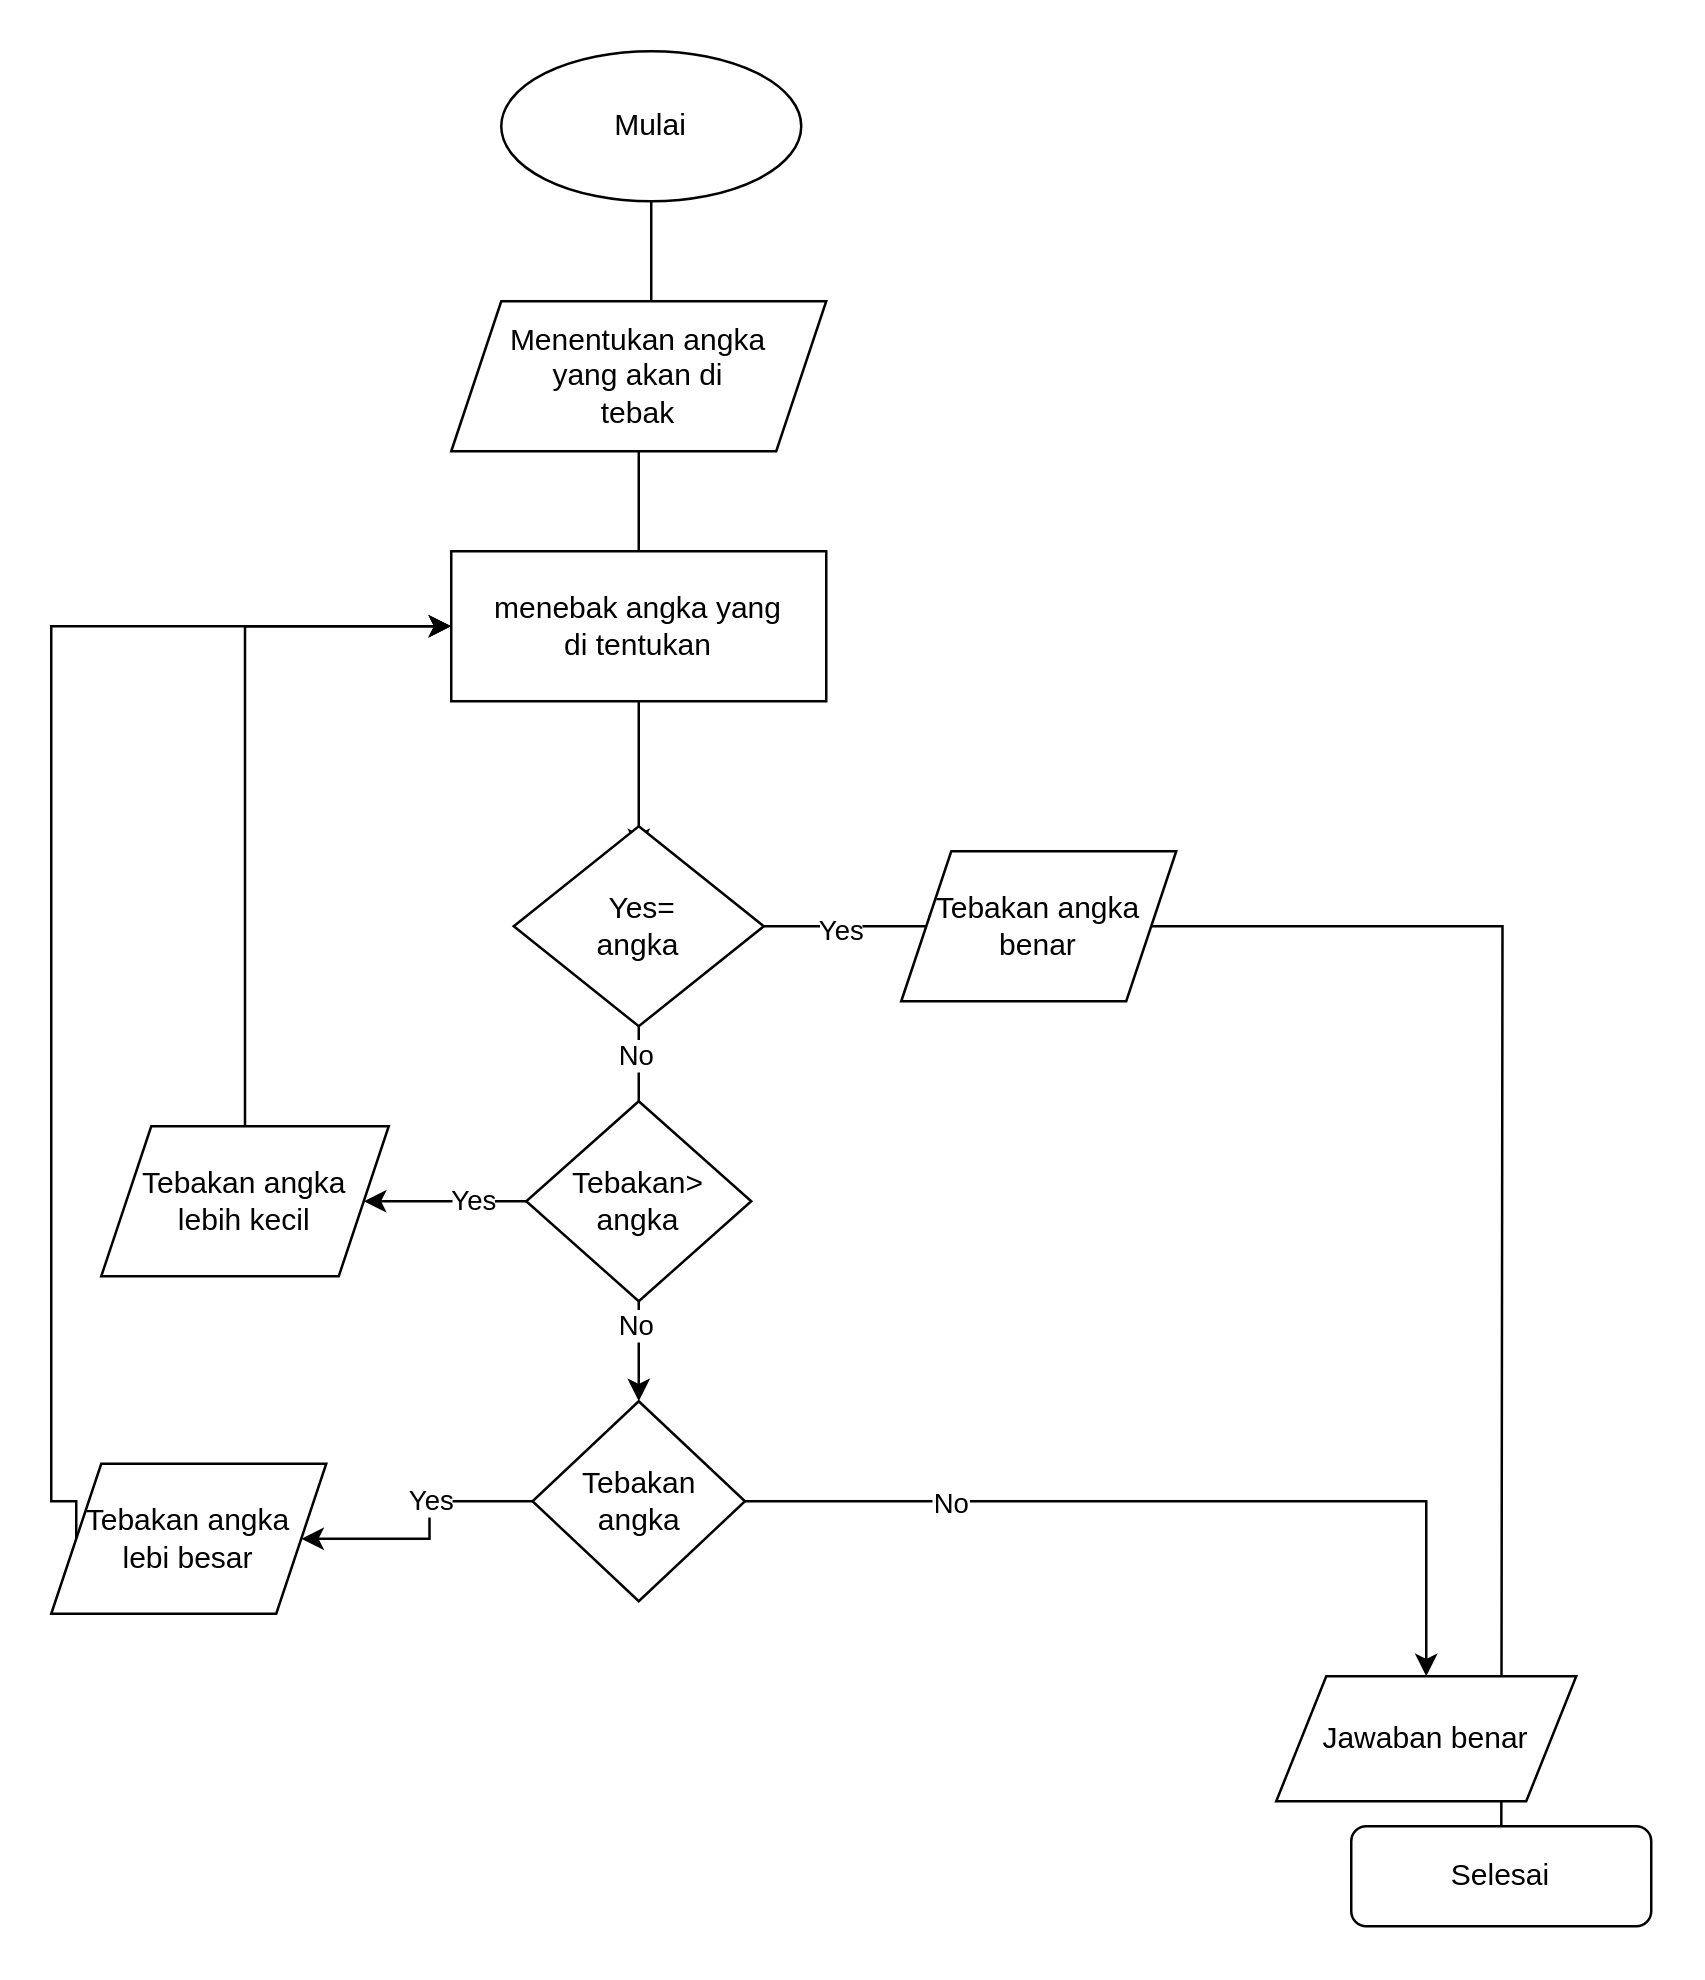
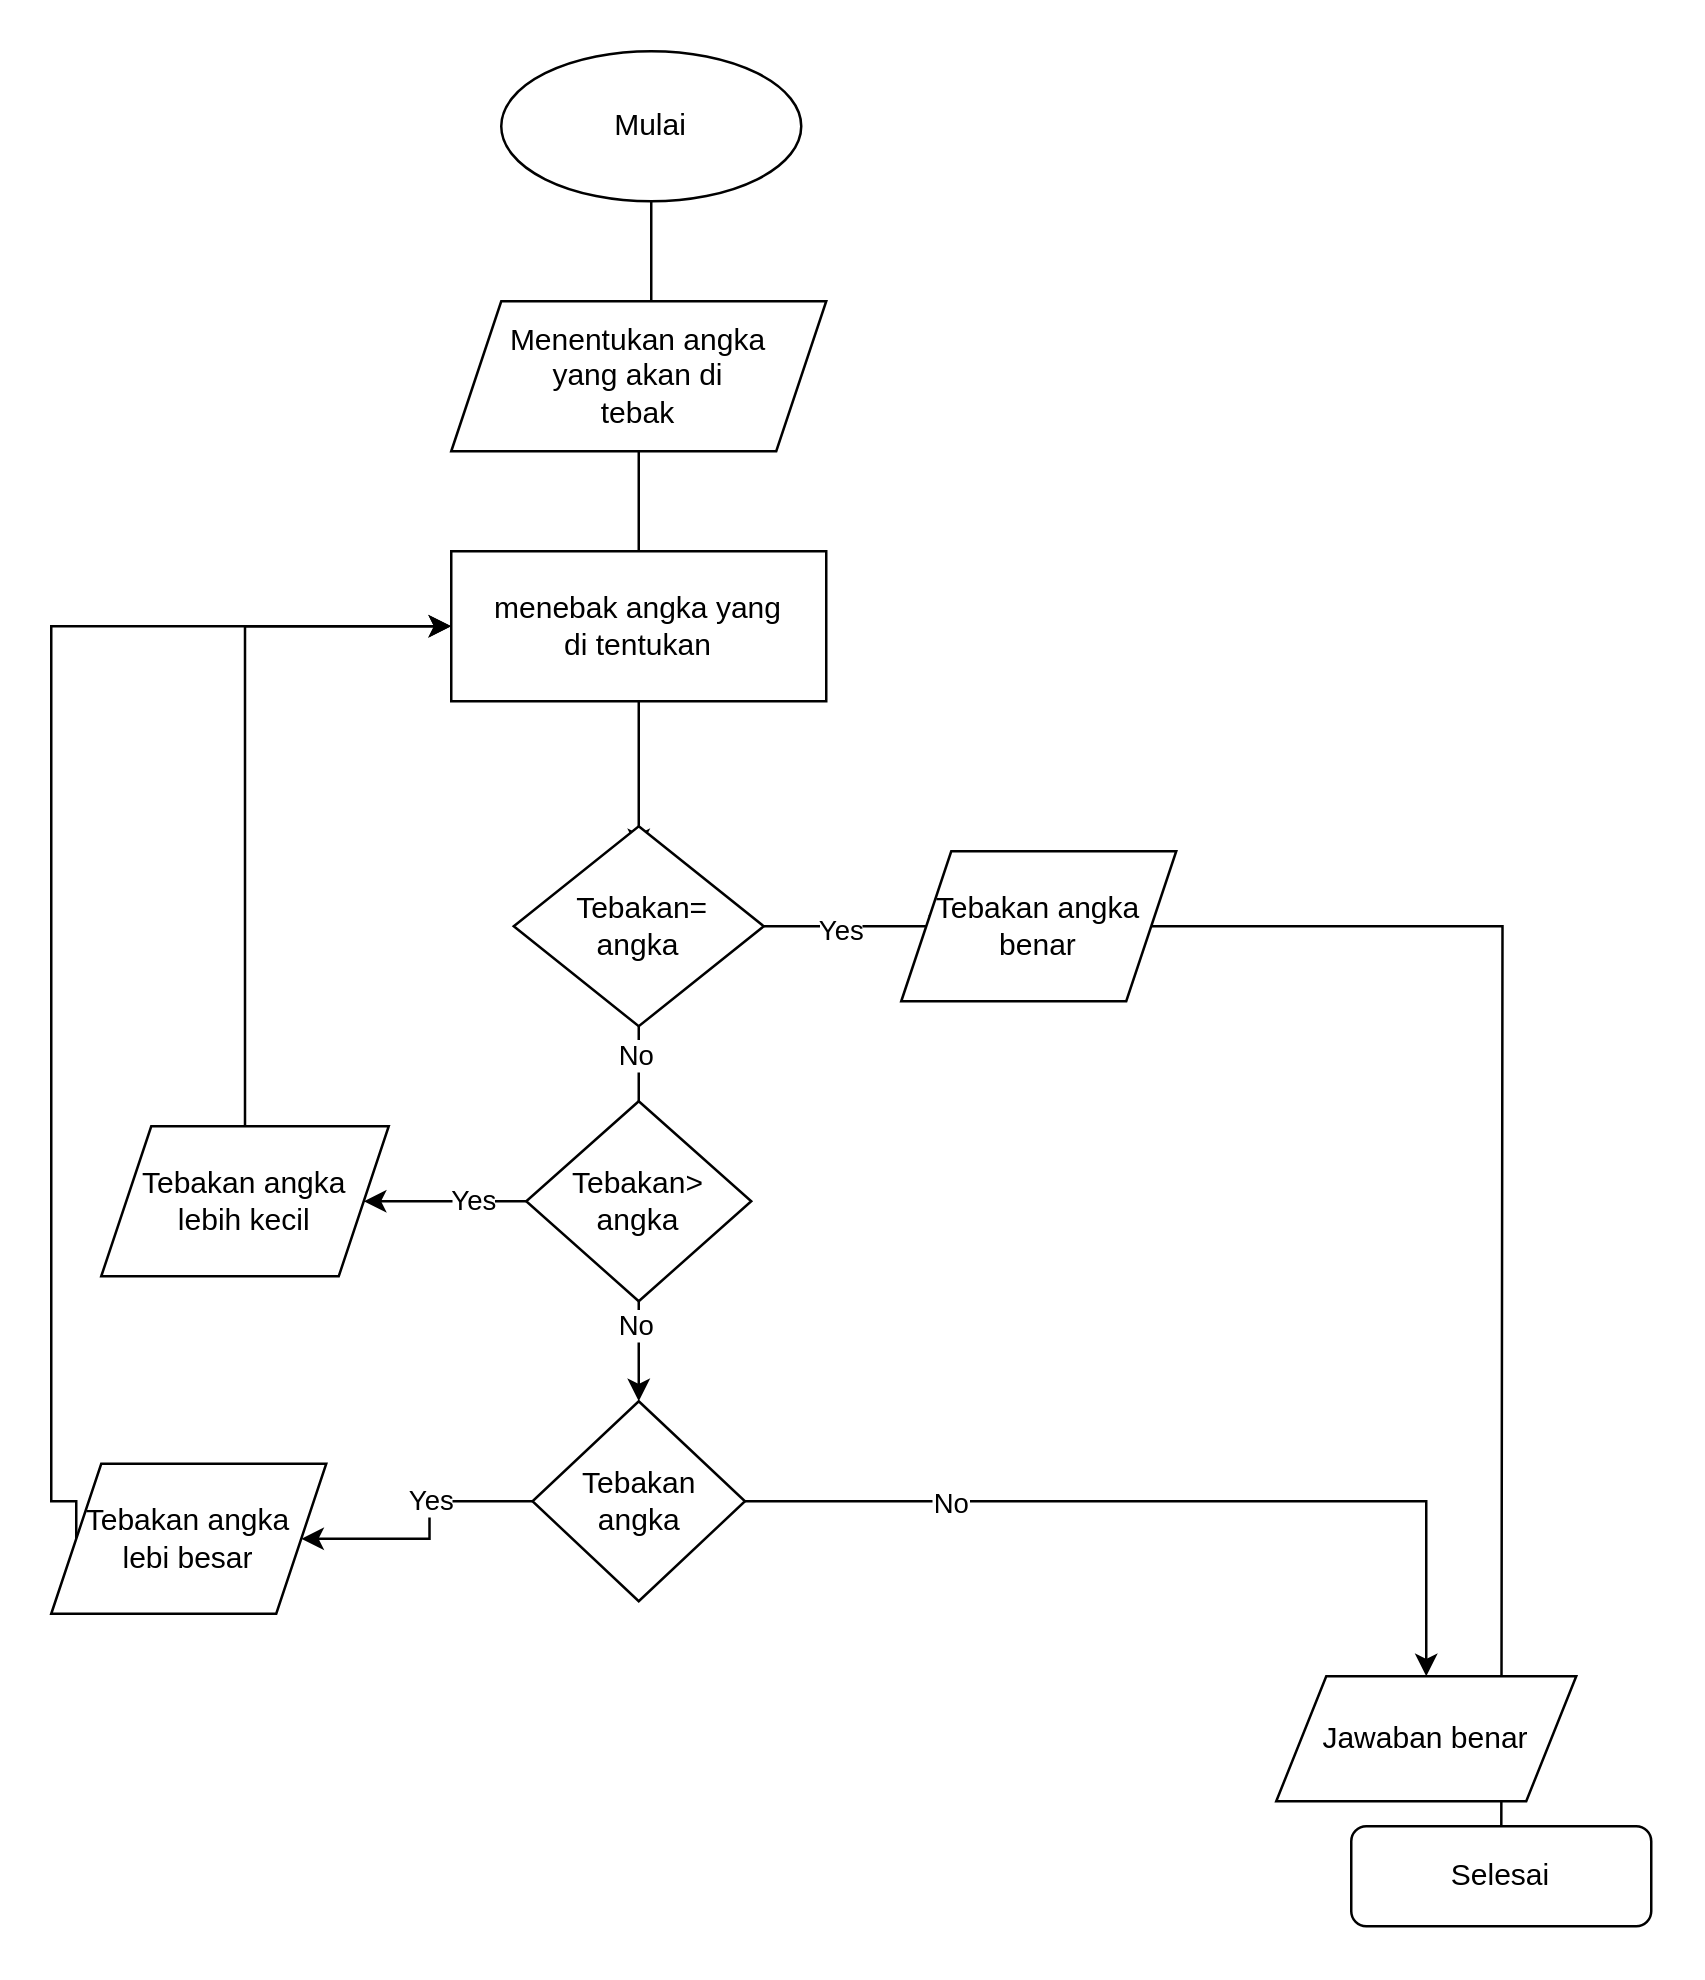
(639, 926) -> (639, 926)
